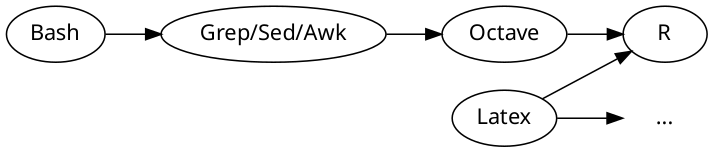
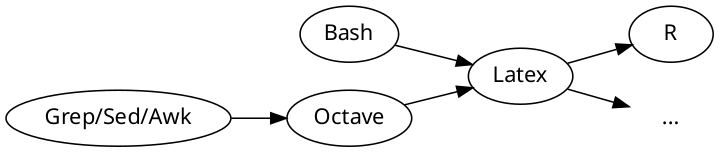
(125, 34) -> (426, 53)
(587, 34) -> (431, 98)
